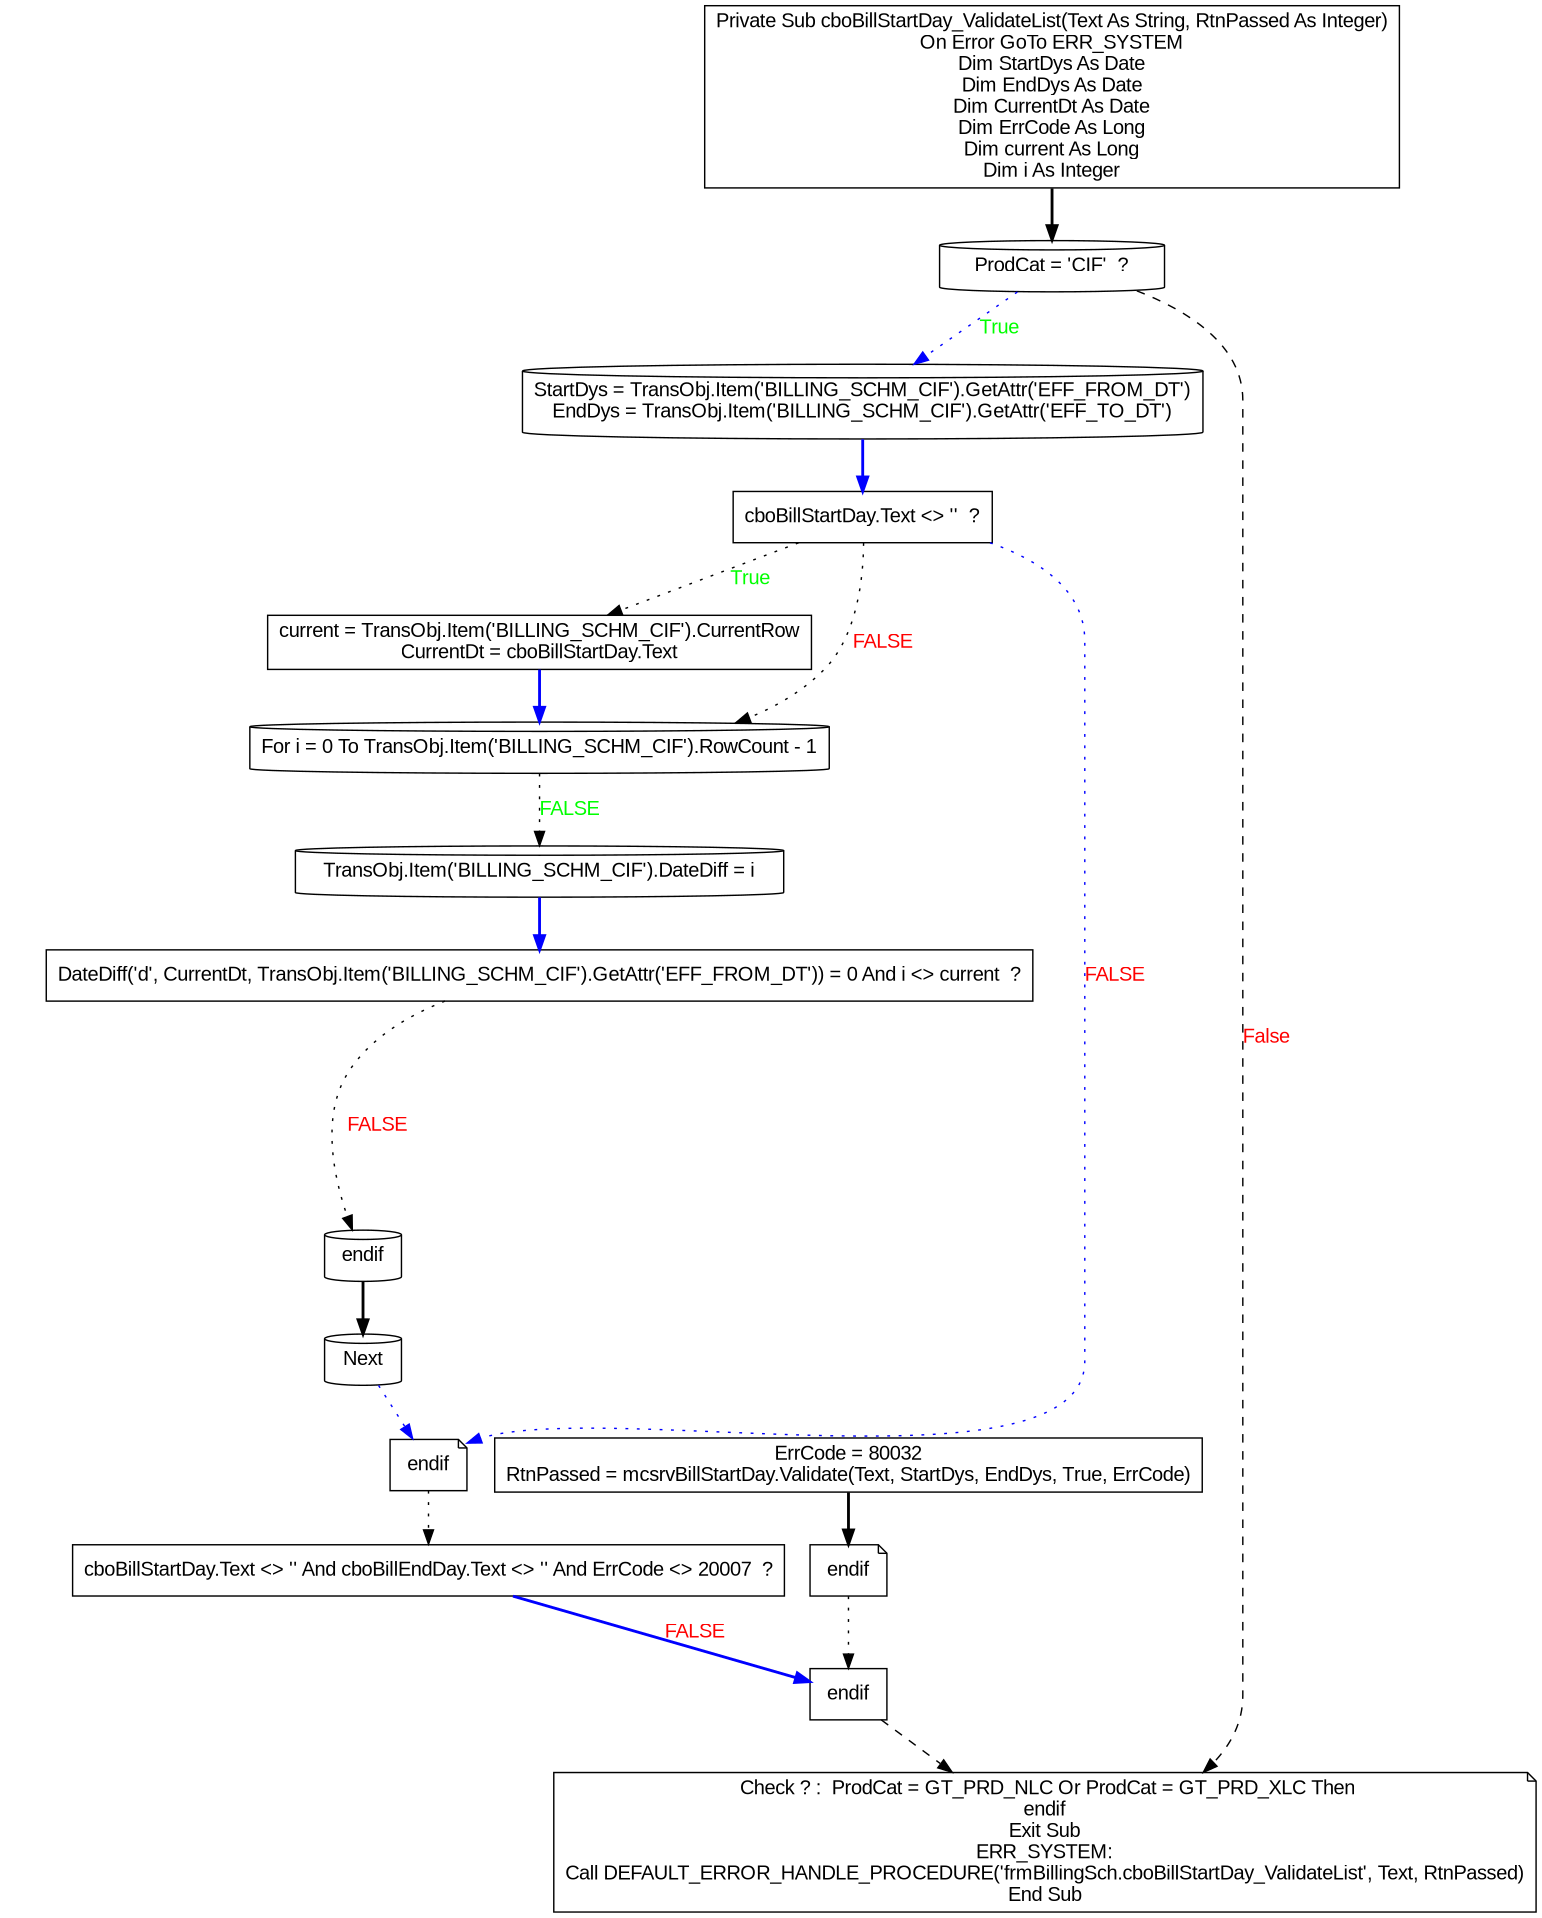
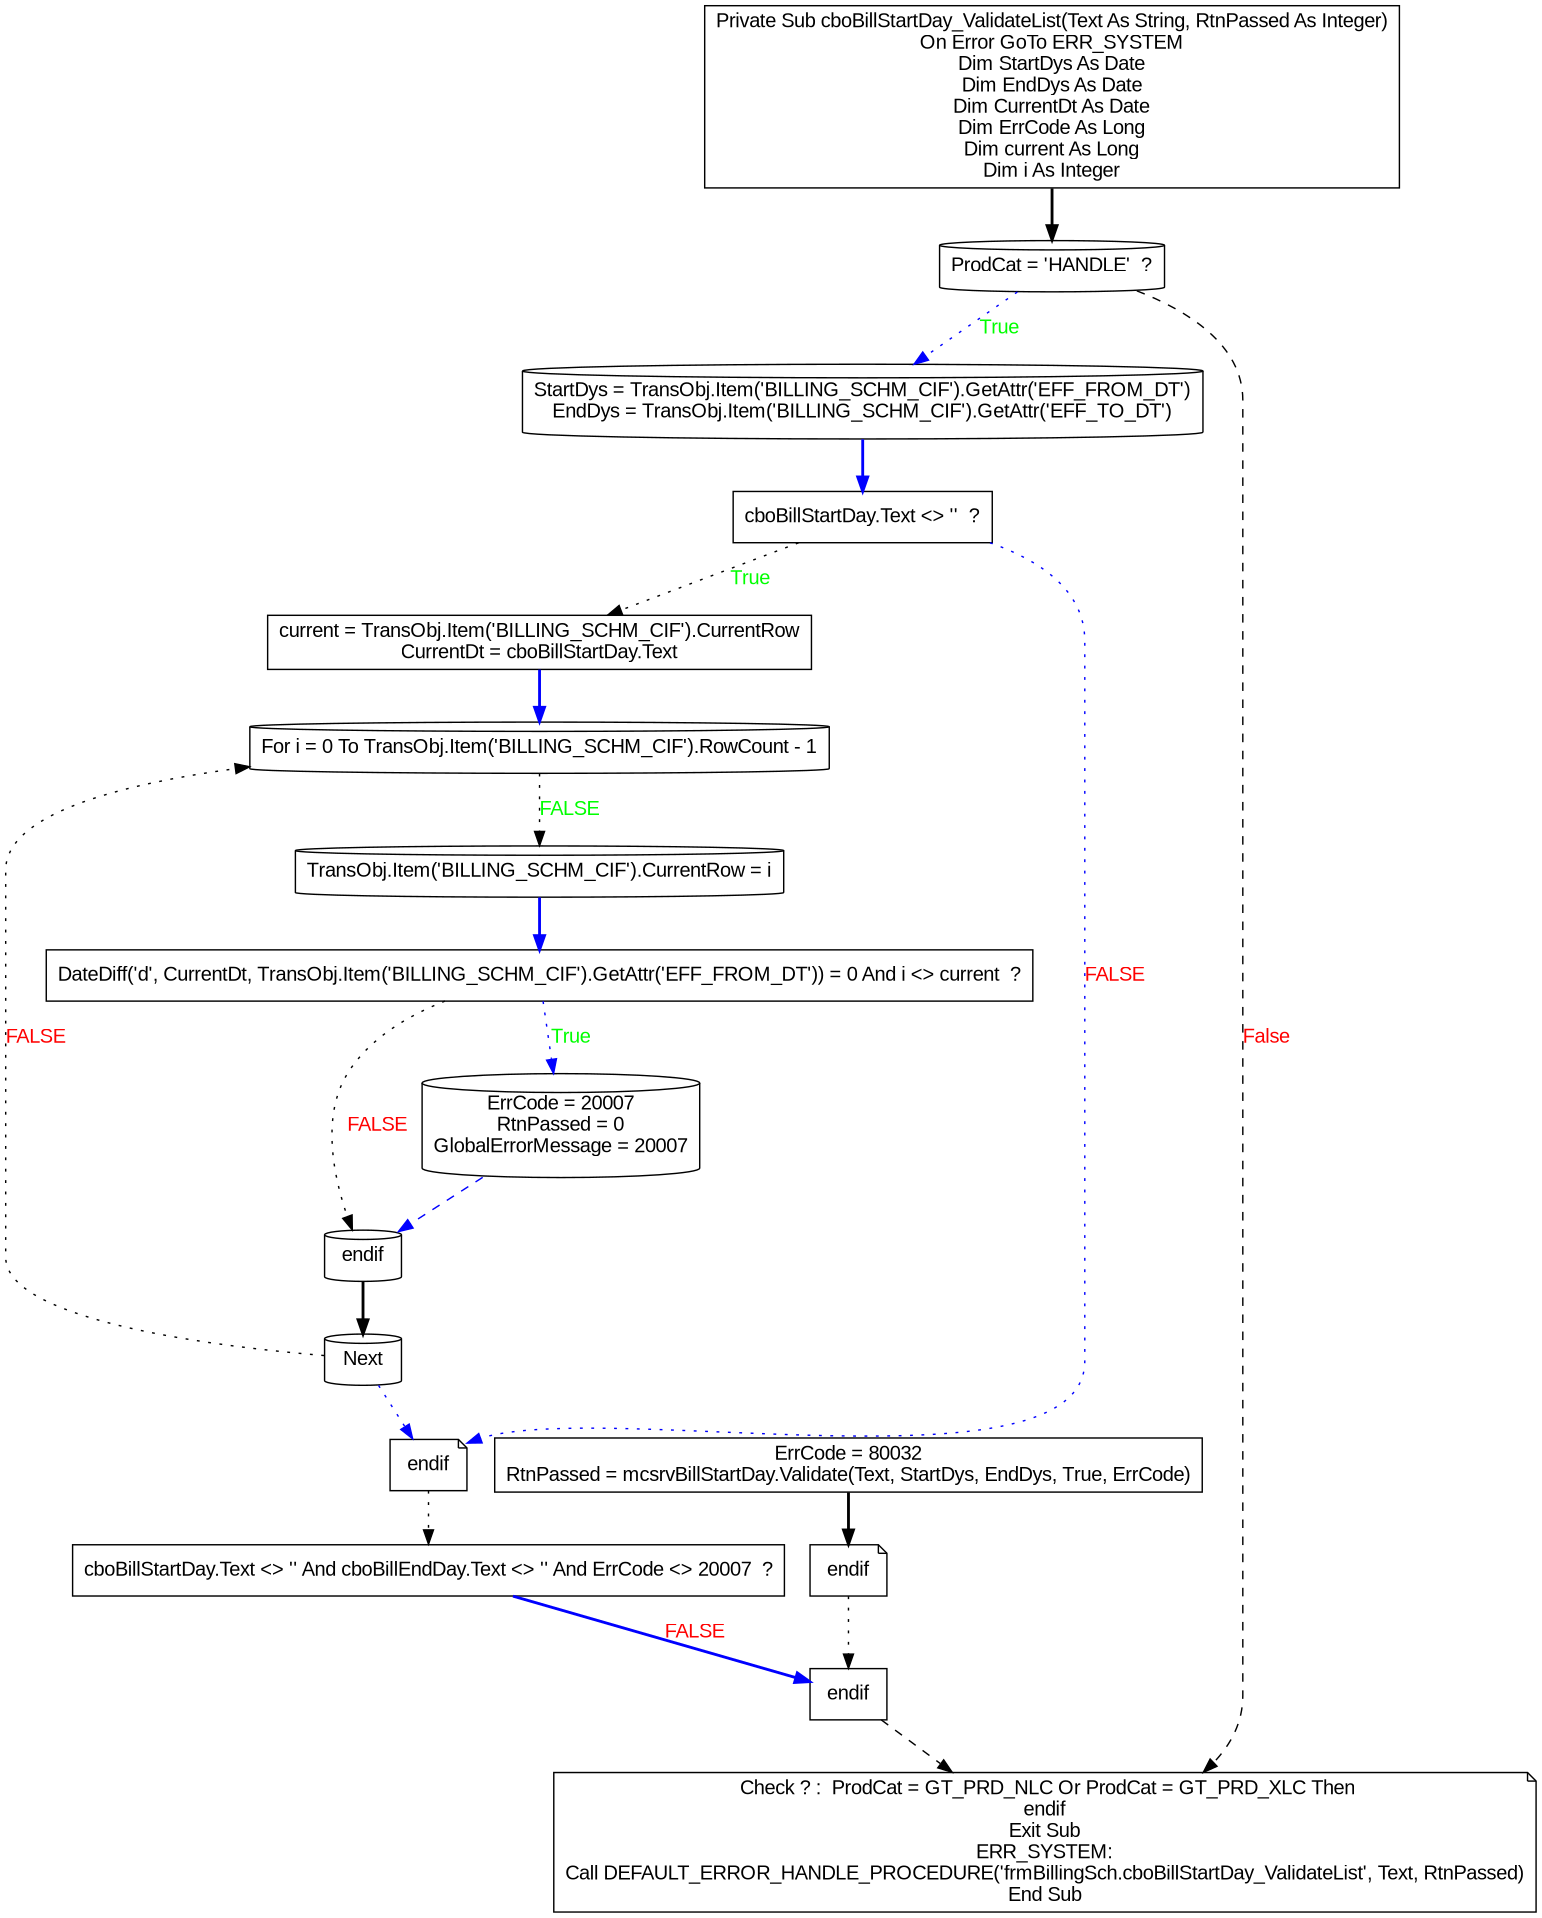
(1052, 266) -> (1052, 266)
(838, 651) -> (6, 1104)
(540, 872) -> (540, 872)
none -> (561, 1126)
